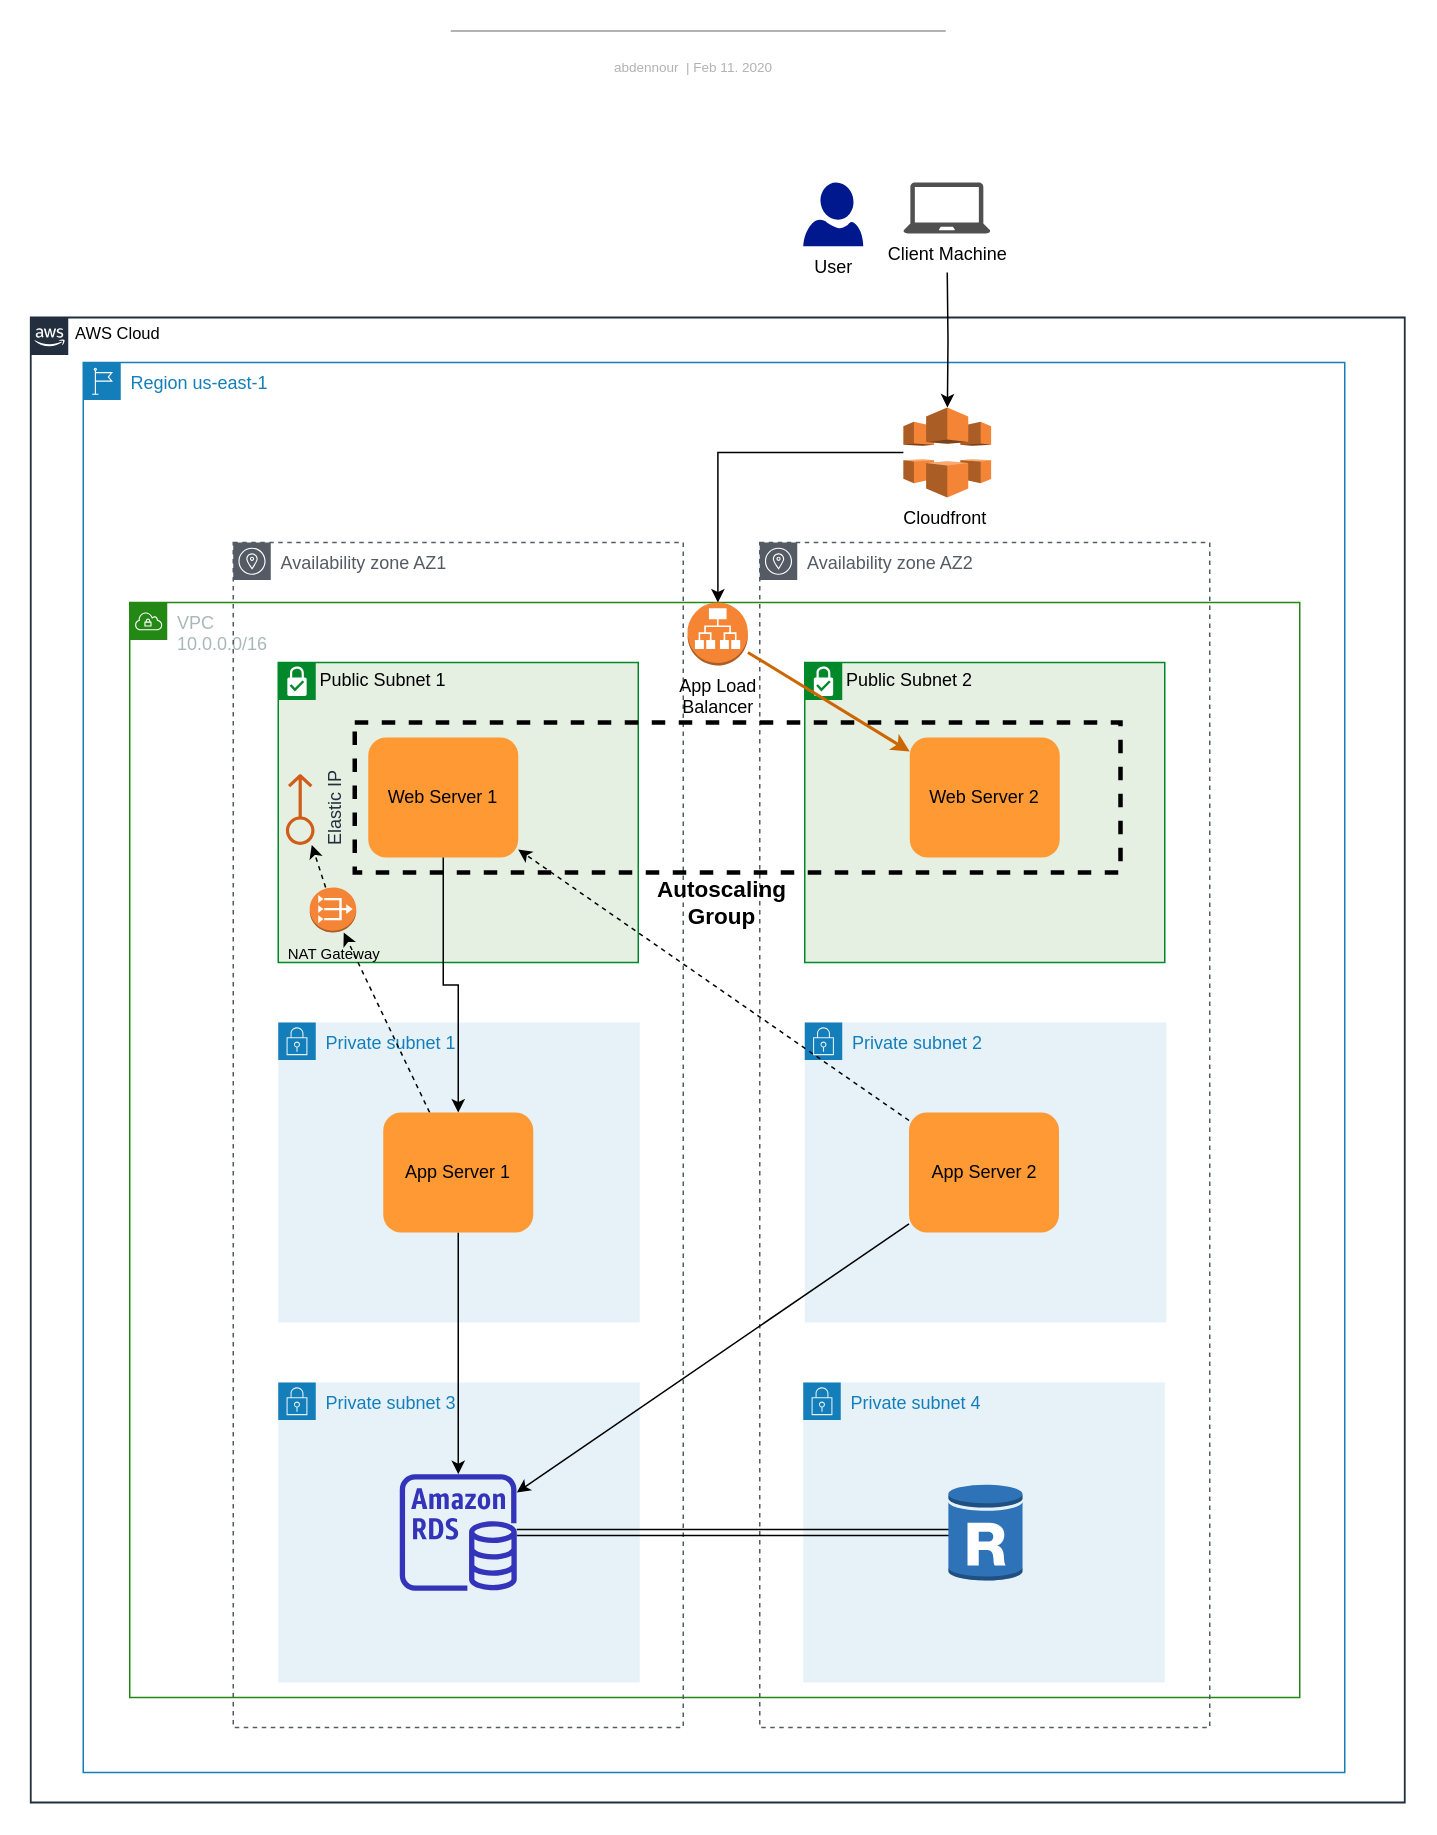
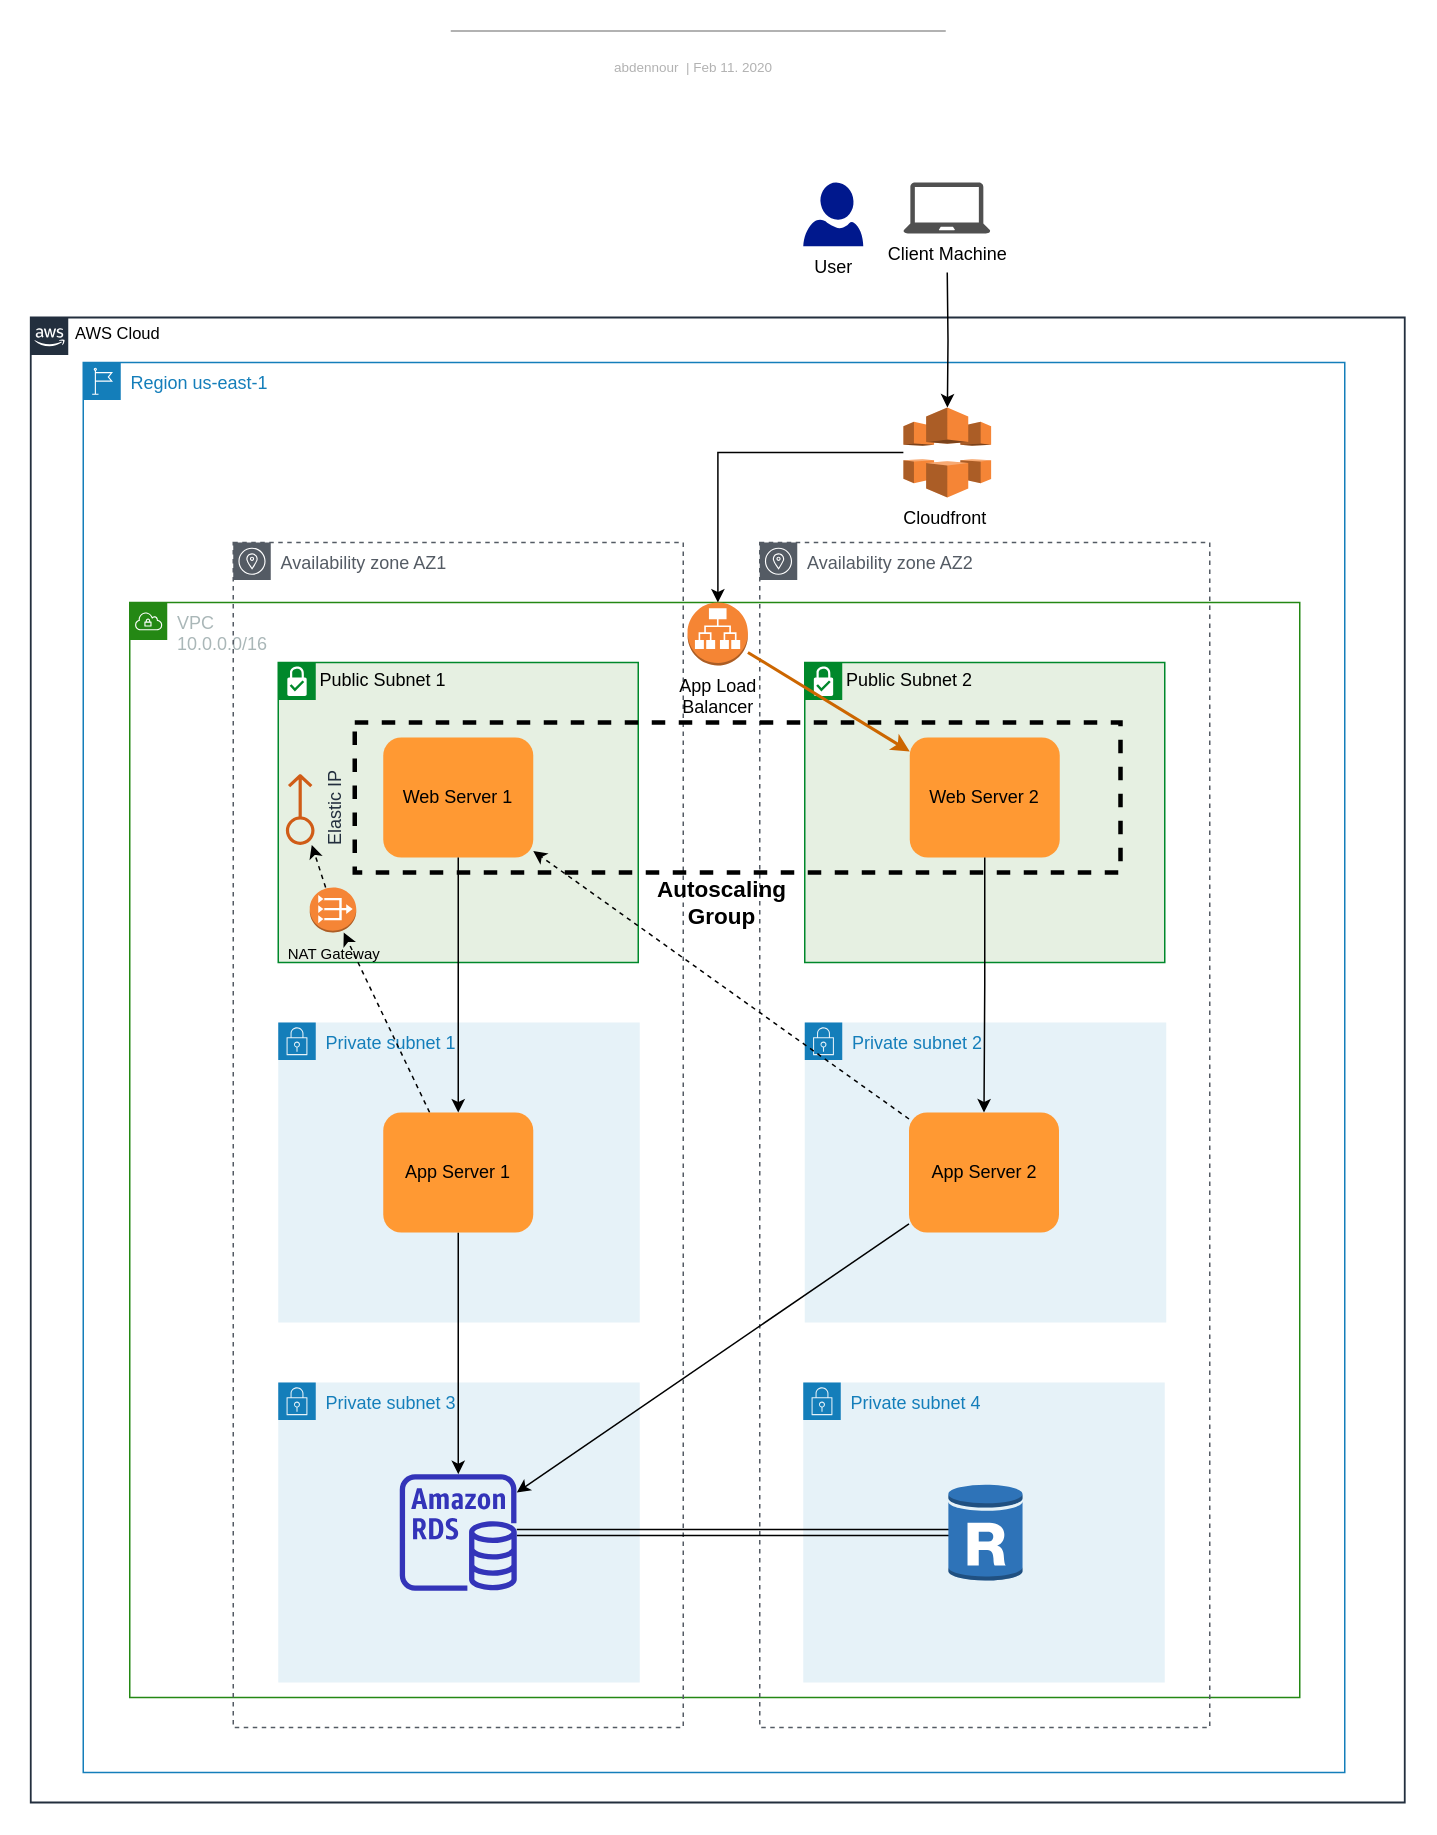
(443, 797) -> (458, 797)
none -> (985, 980)
